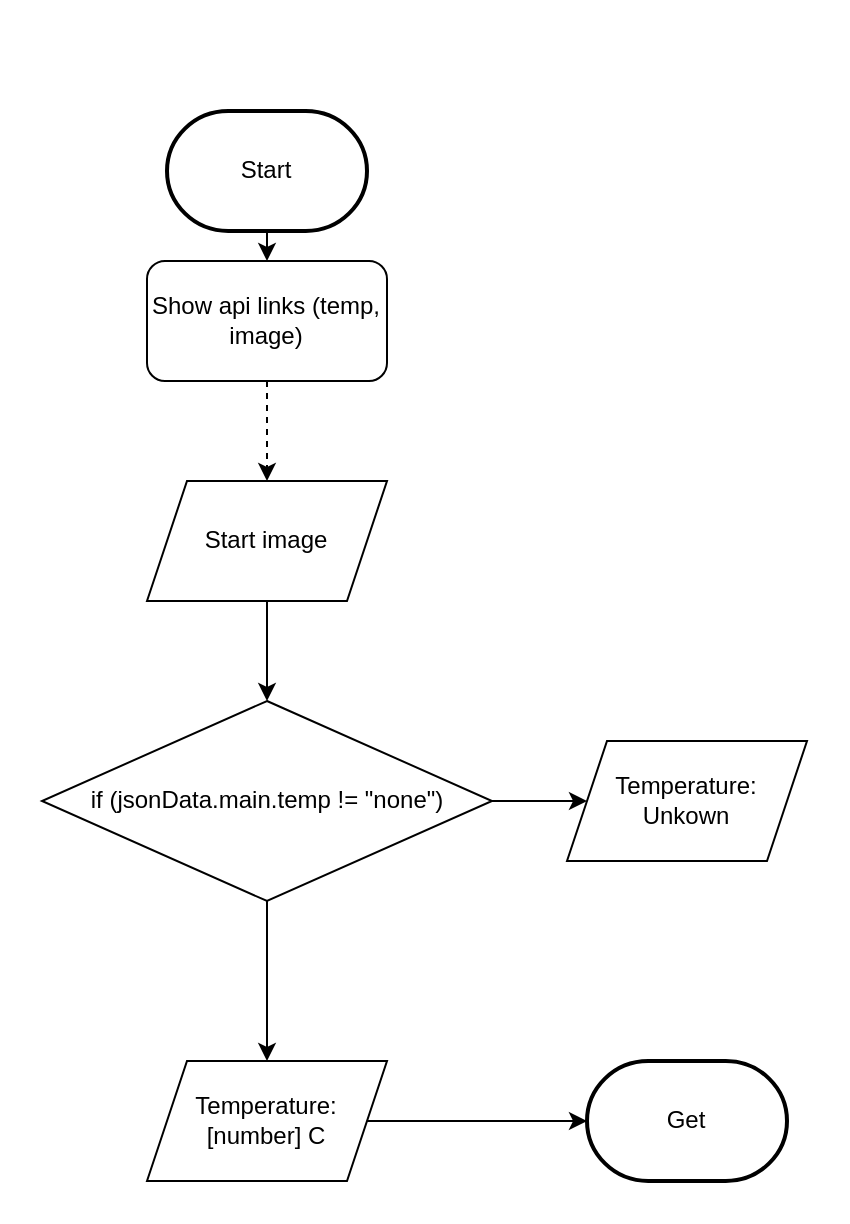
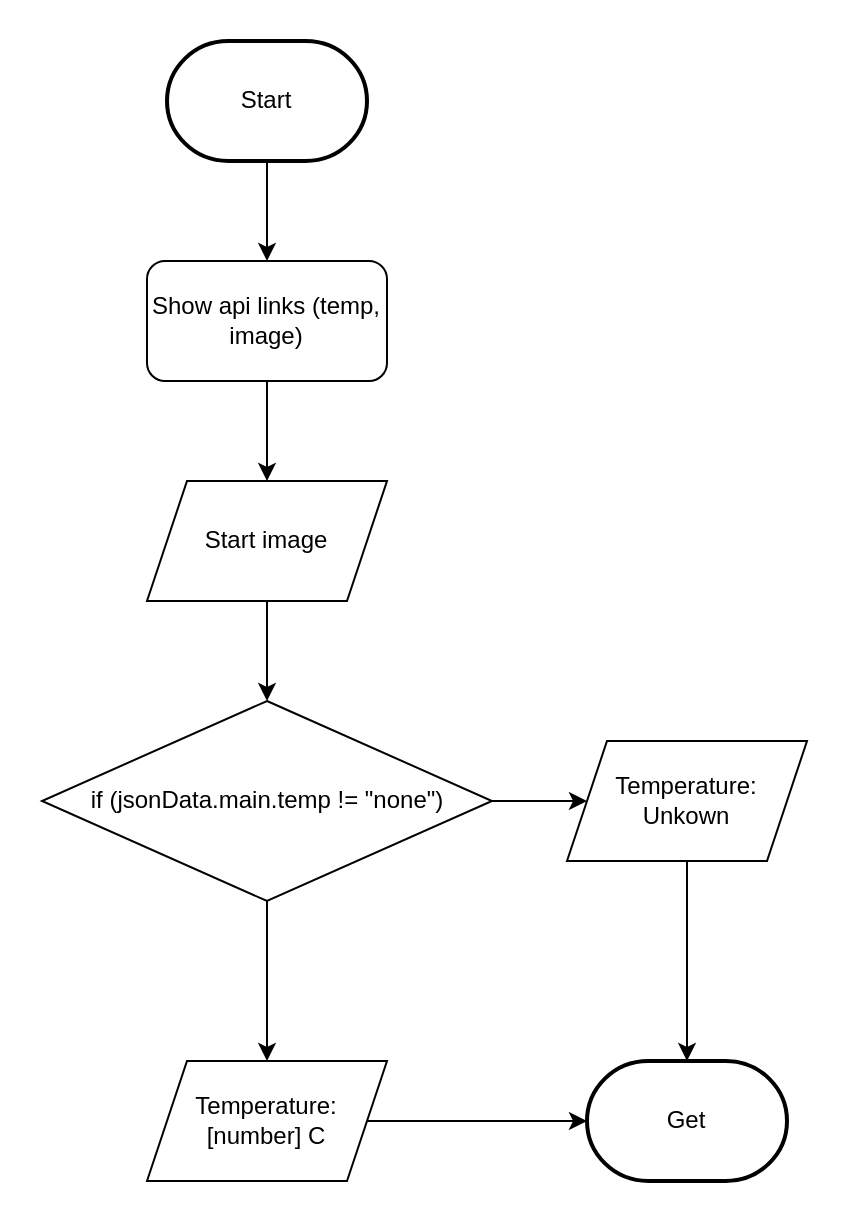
(267, 171) -> (267, 101)
(267, 425) -> (267, 425)
none -> (687, 954)
